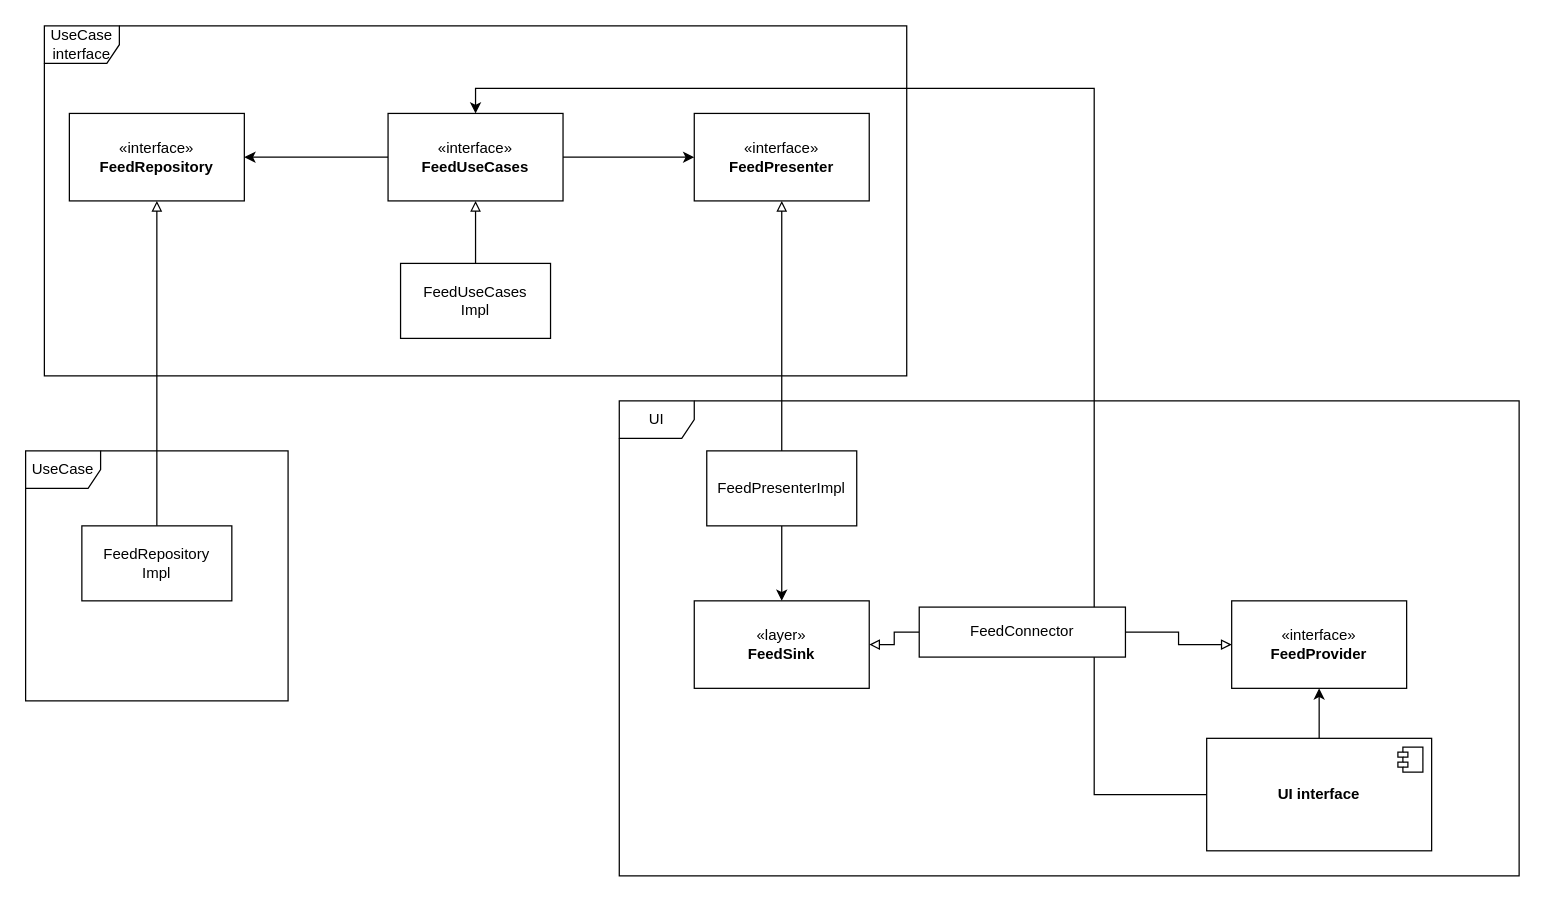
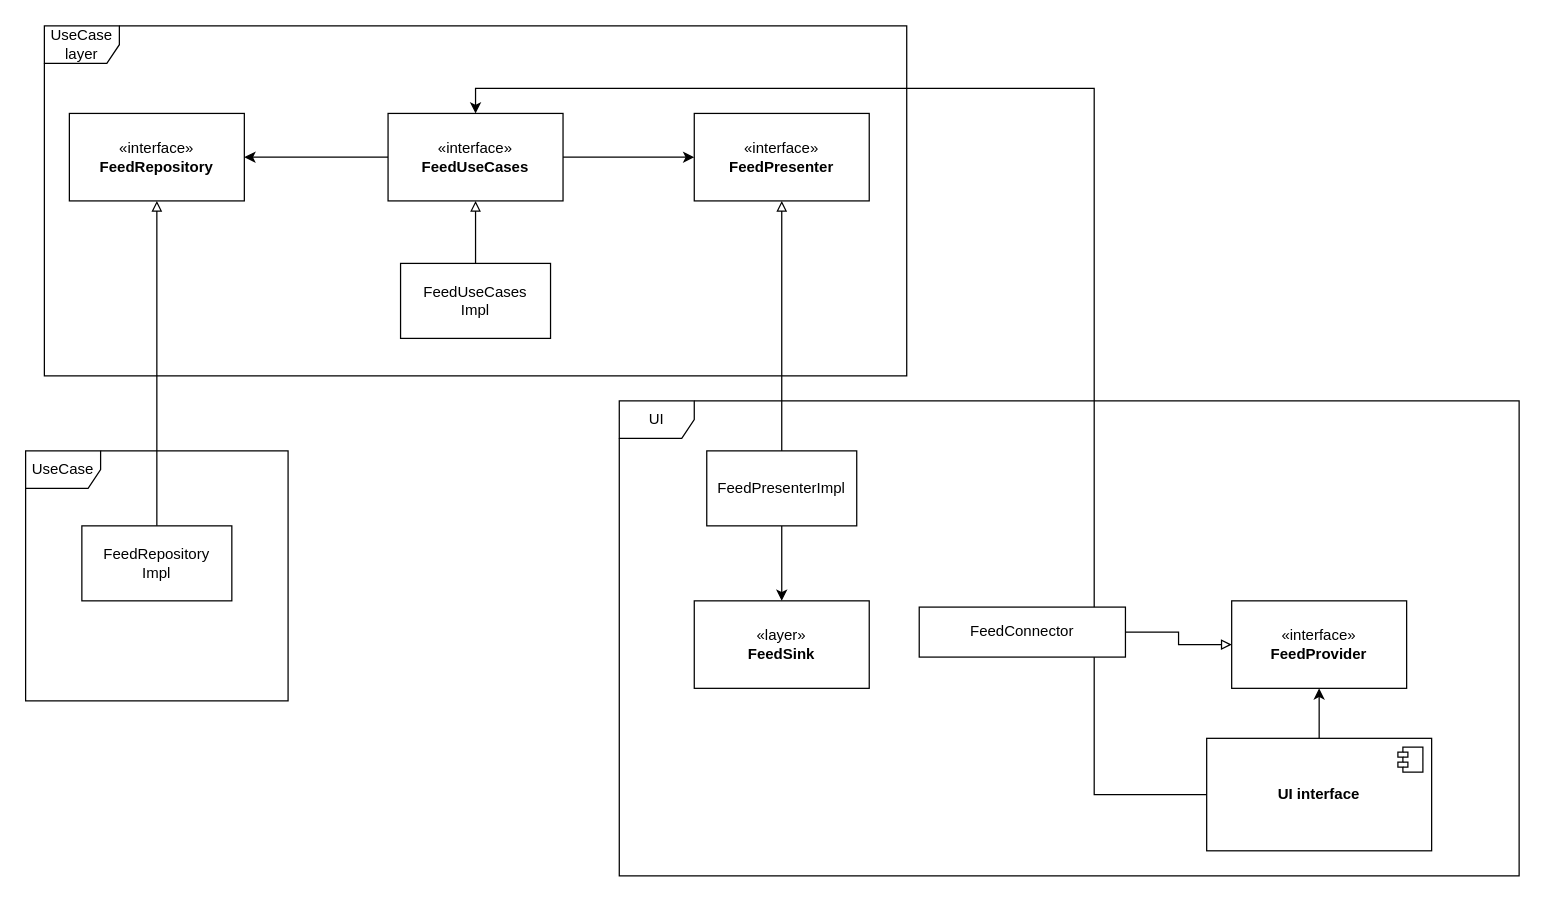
(82, 44) -> (82, 44)
(894, 632) -> none
